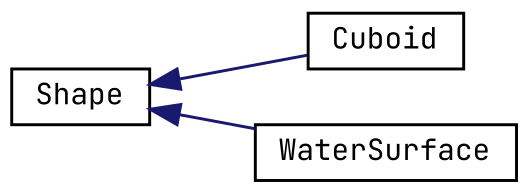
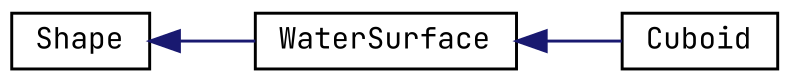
(244, 67) -> (584, 41)
